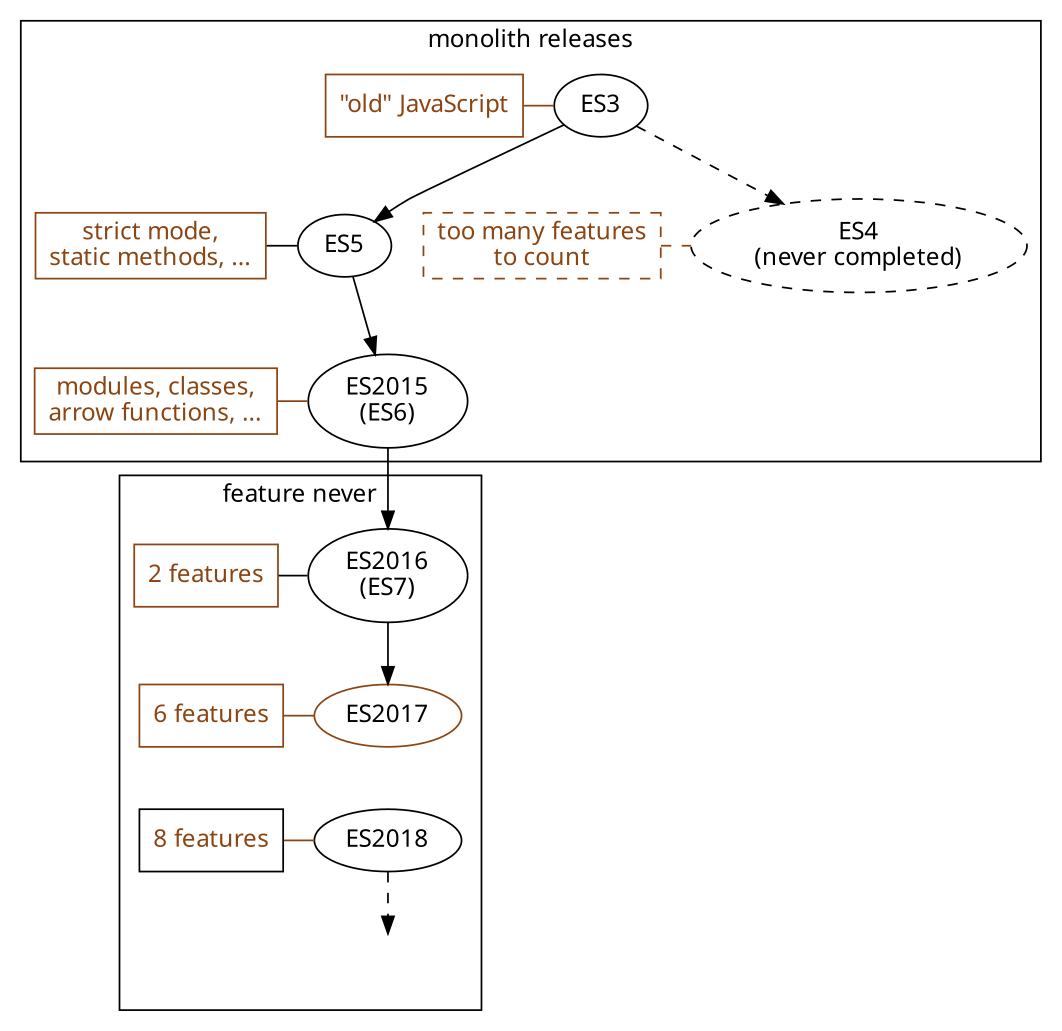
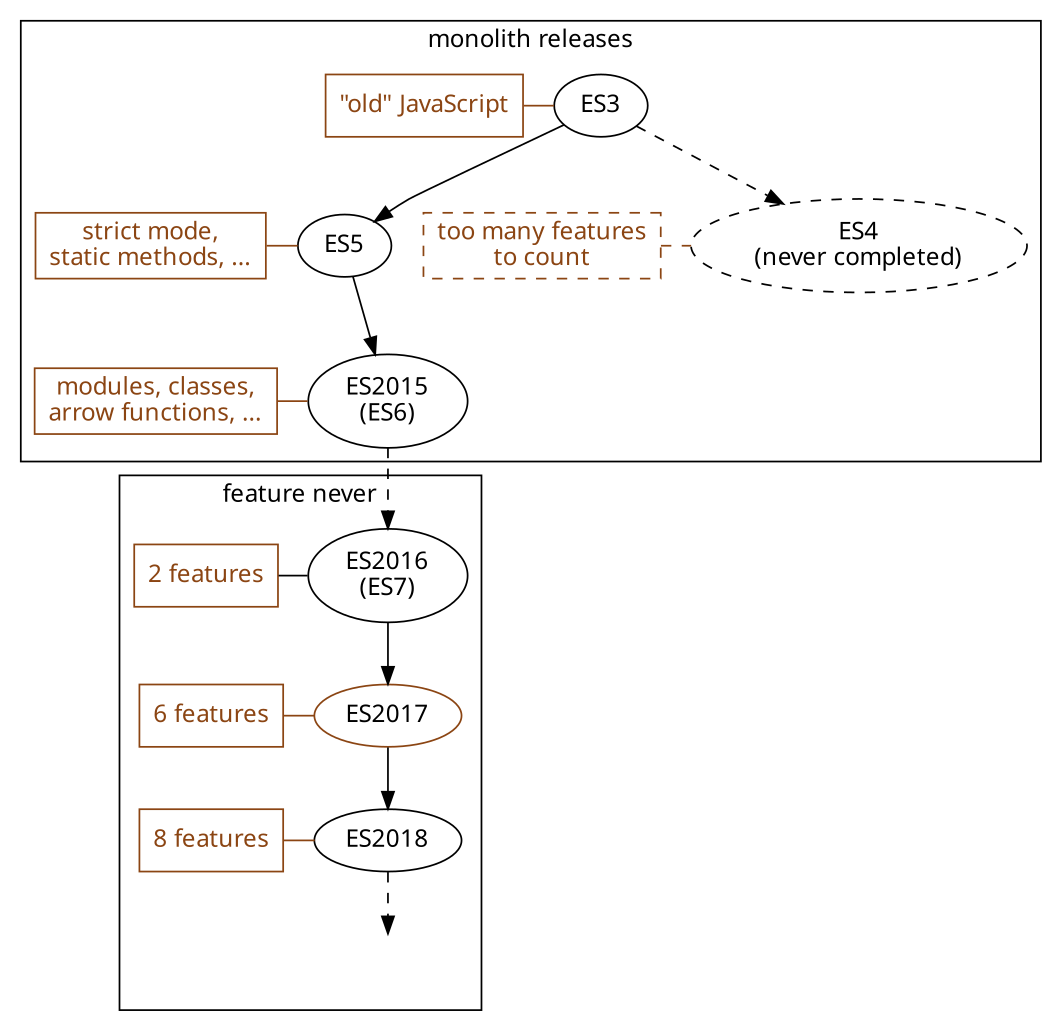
(282, 246) -> (282, 246)
(388, 487) -> (388, 487)
none -> (388, 770)
(211, 840) -> (211, 840)
